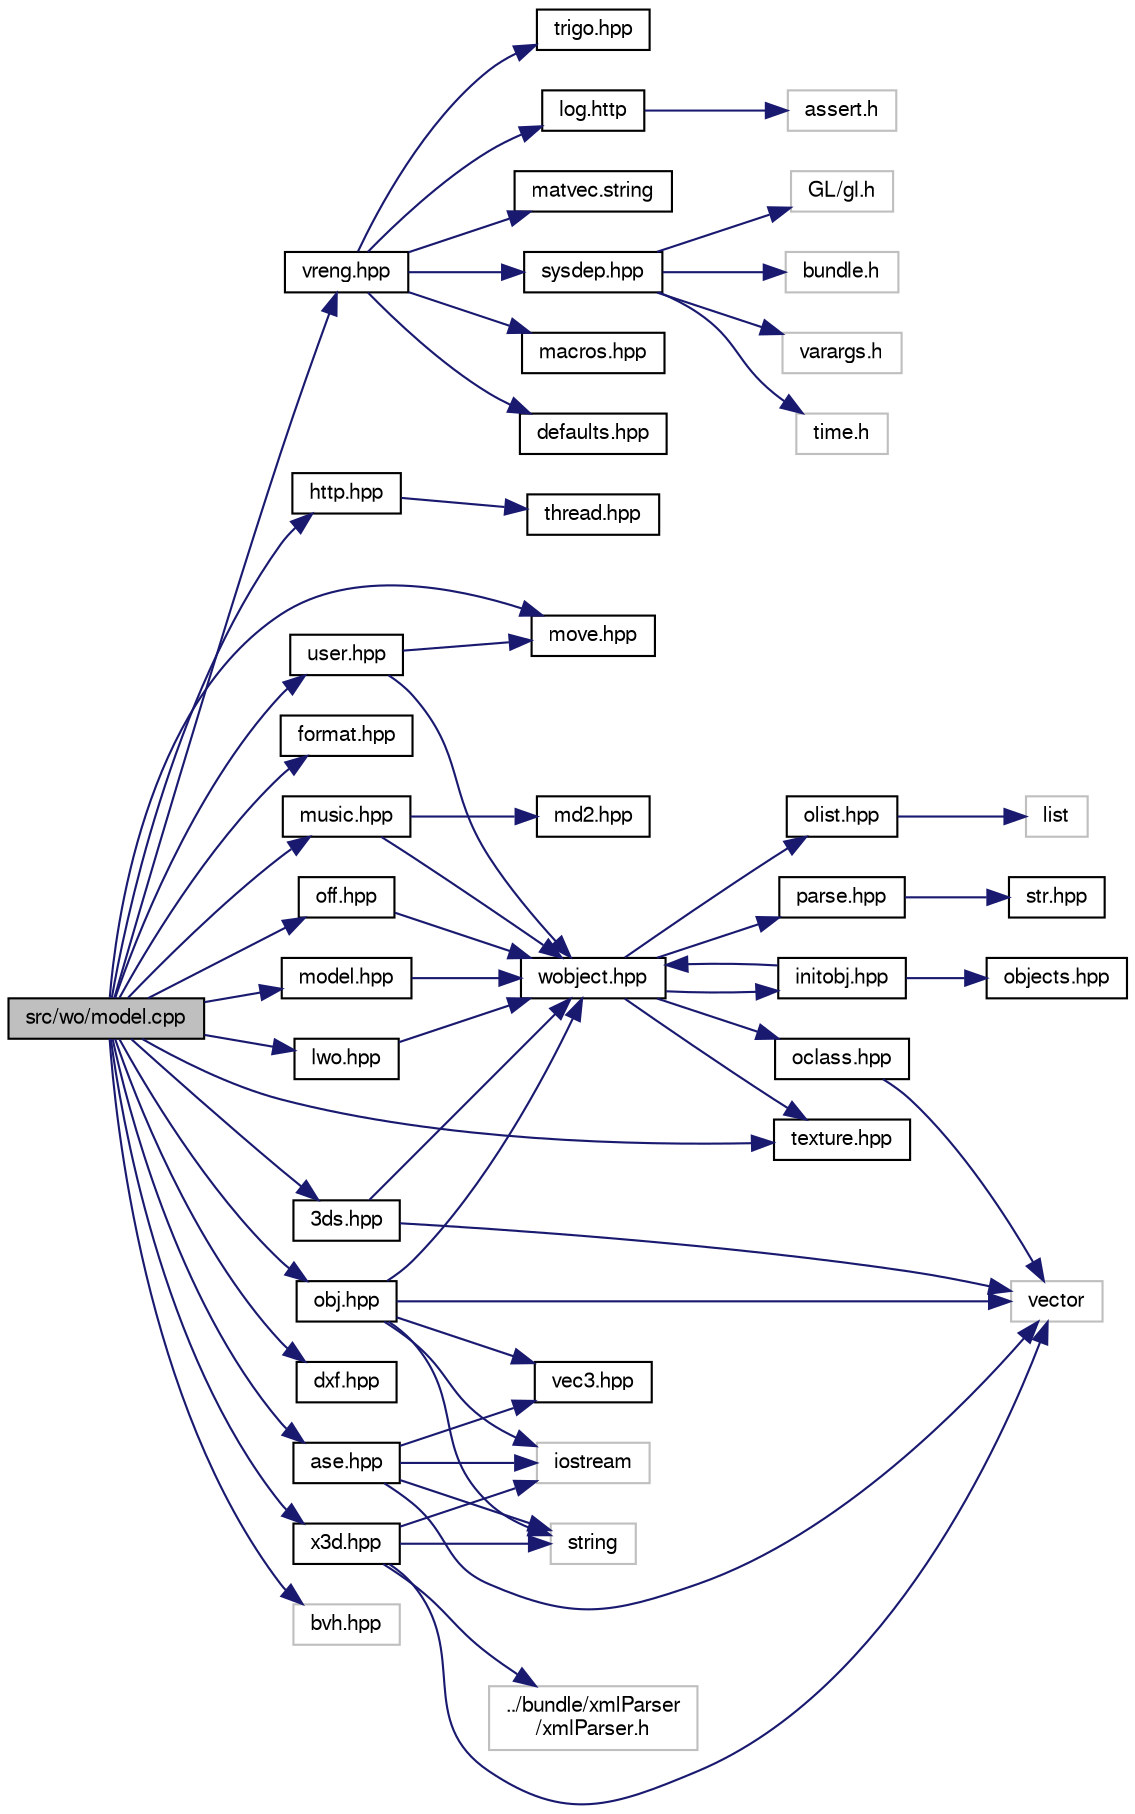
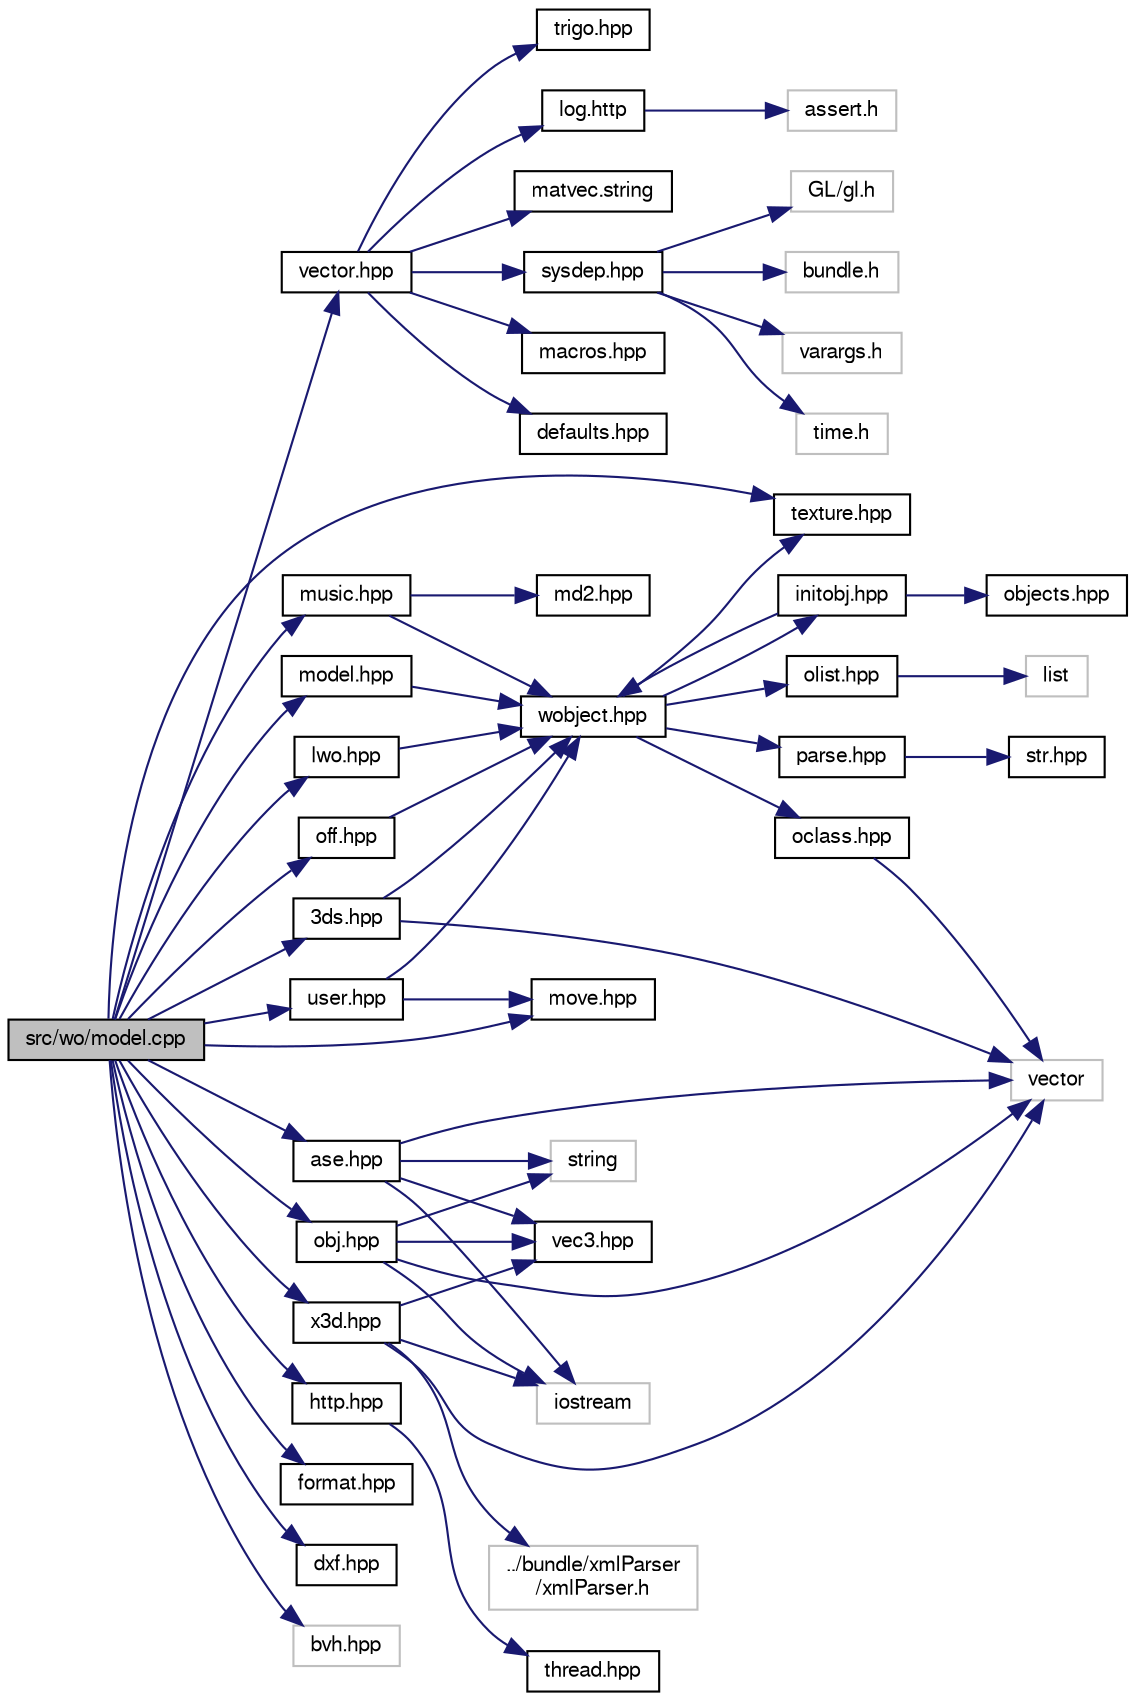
(347, 272) -> (347, 272)
(493, 1160) -> none
(464, 1544) -> (451, 1288)
